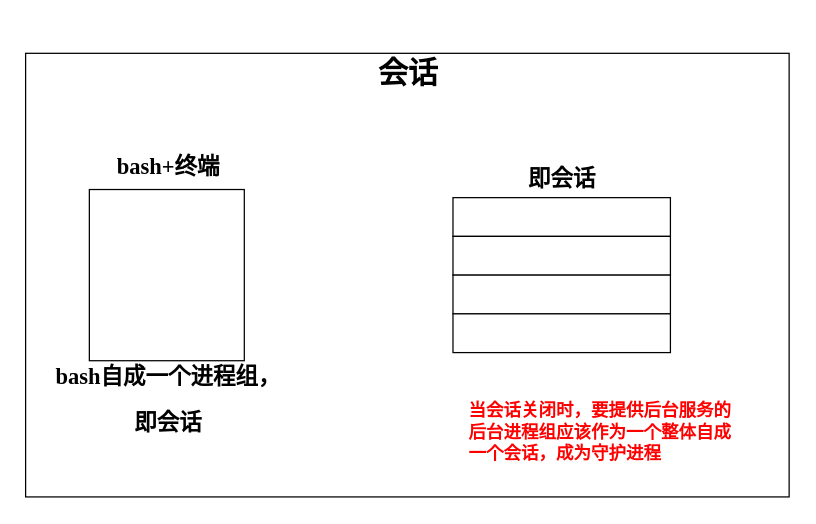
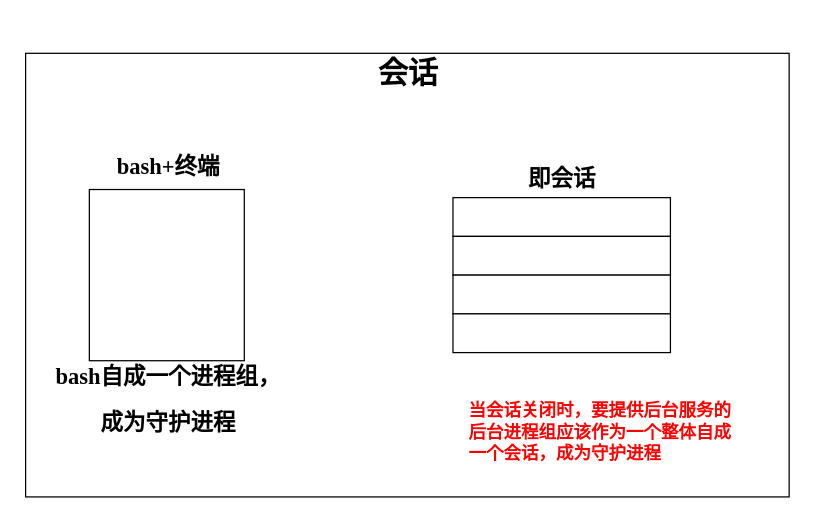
(169, 401) -> (169, 401)
